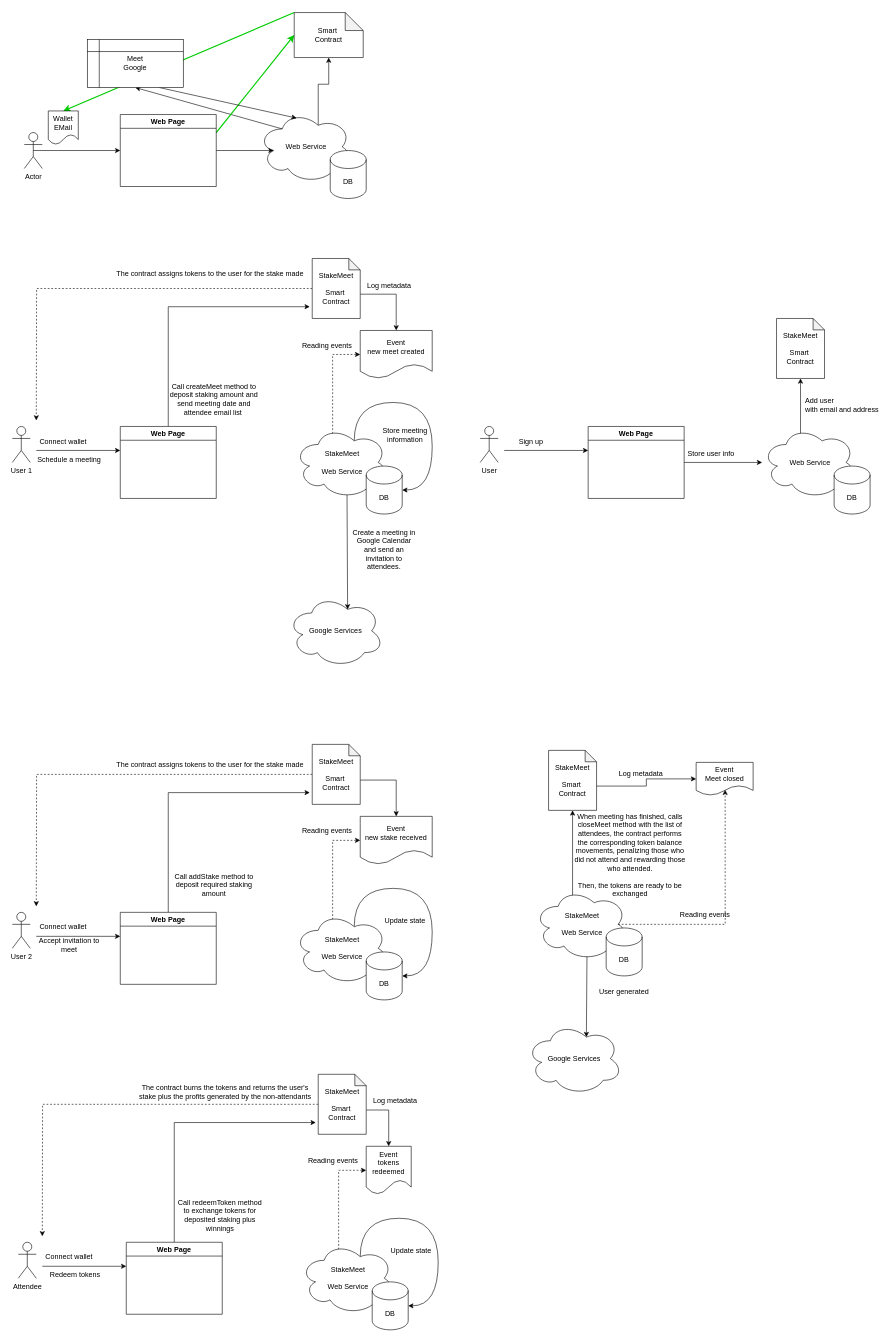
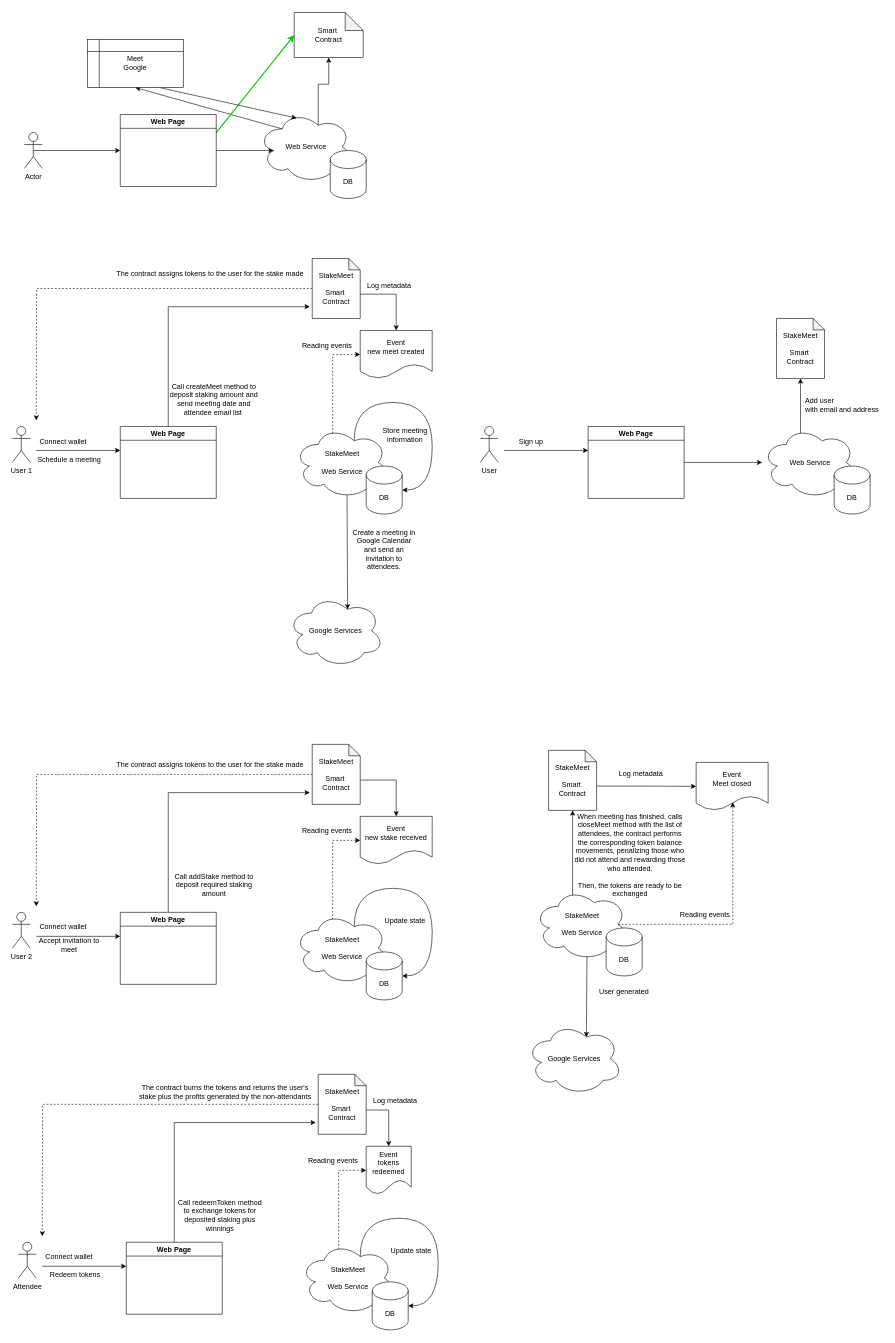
(238, 36) -> none
(63, 128) -> none
(711, 453) -> none
(725, 779) -> (732, 786)
